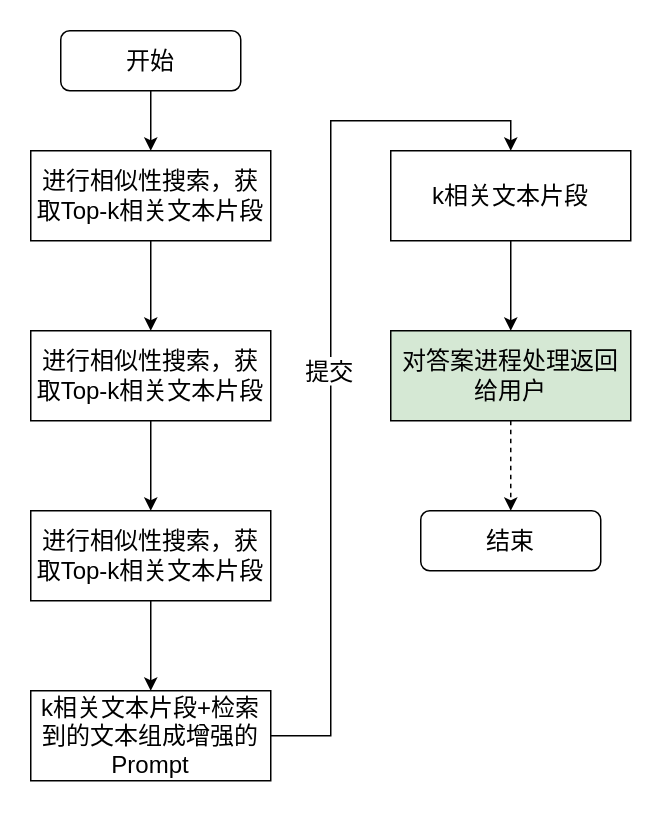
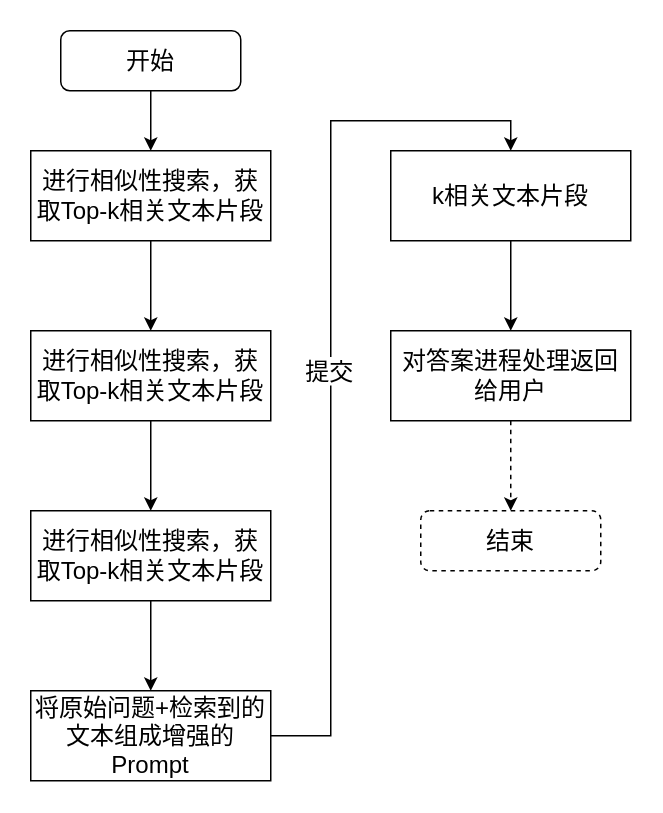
(511, 376) -> (511, 376)
(511, 541) -> (511, 541)
(151, 736) -> (151, 736)
